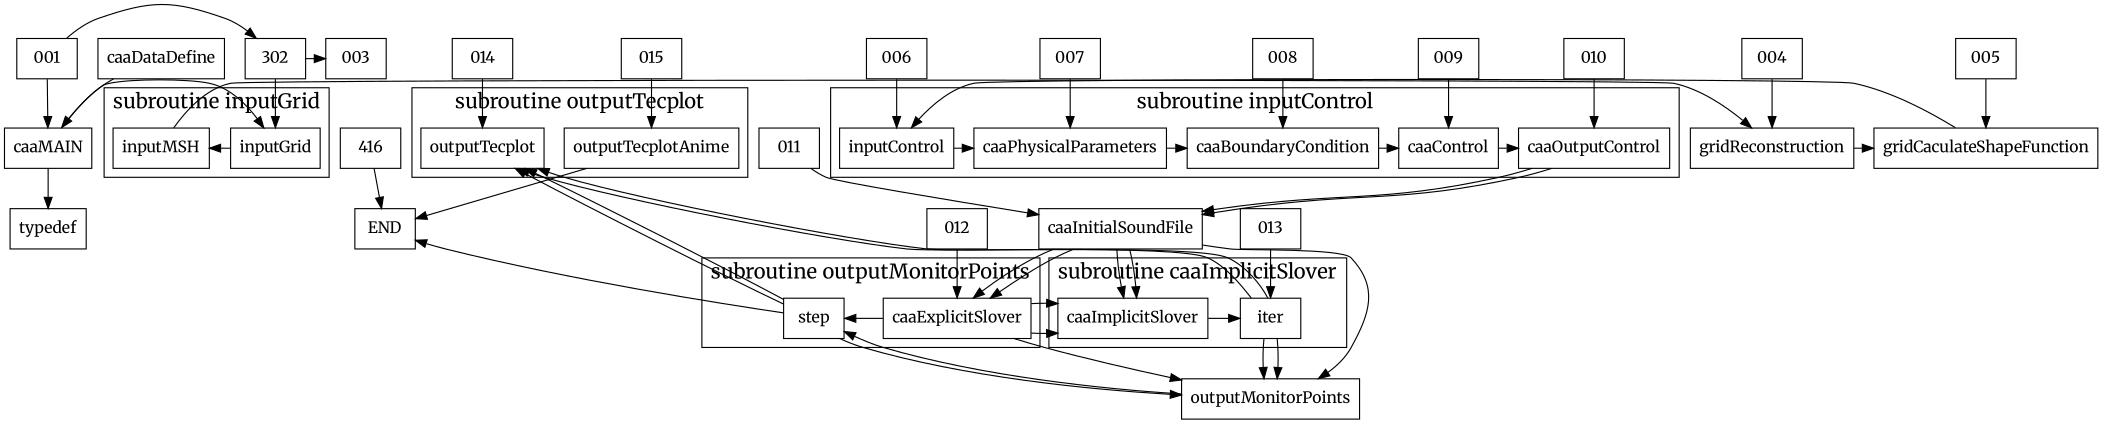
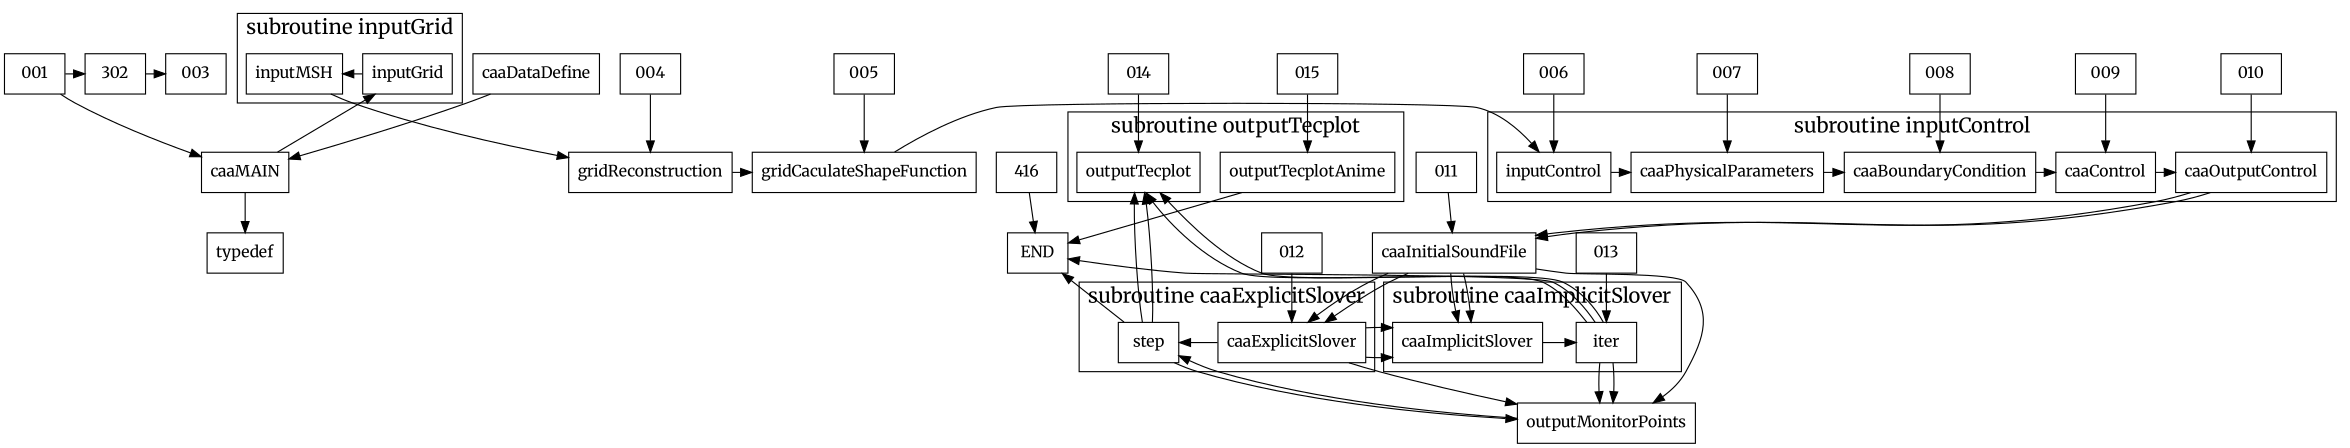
(275, 98) -> none
(871, 274) -> (1227, 298)
none -> (1225, 274)
